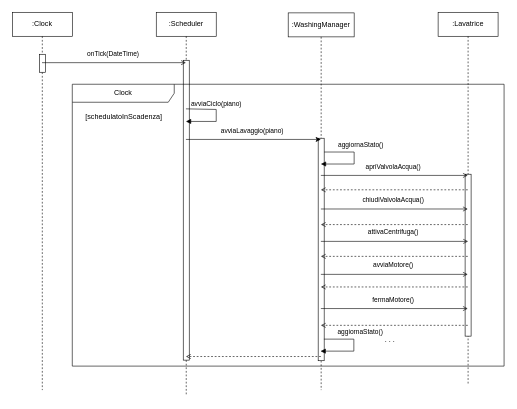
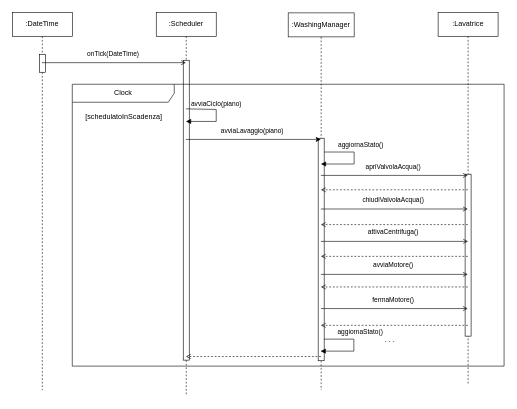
(42, 24) -> (42, 24)
